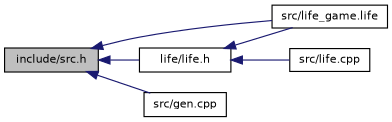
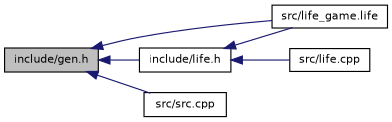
(51, 60) -> (51, 60)
(185, 60) -> (185, 60)
(185, 105) -> (185, 105)
